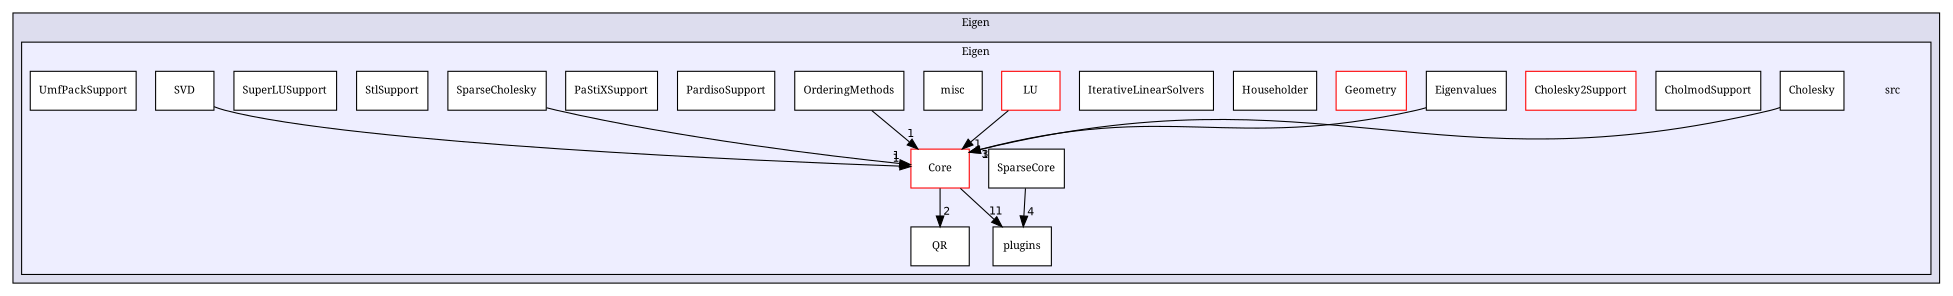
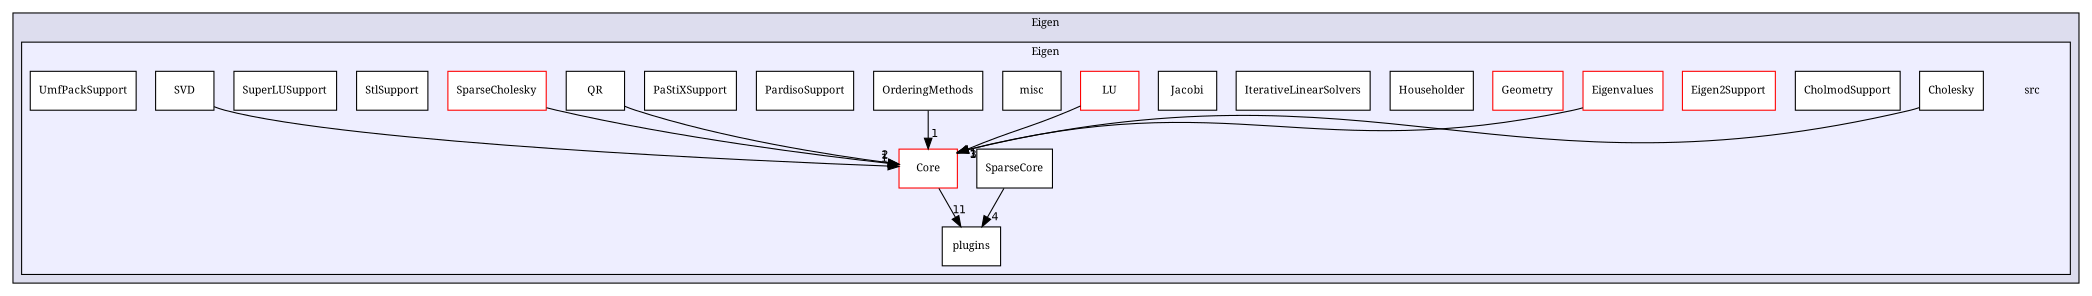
(497, 91) -> (497, 91)
none -> (1188, 91)
(1466, 91) -> (1623, 91)
(1581, 91) -> (1729, 91)
(940, 202) -> (735, 136)
